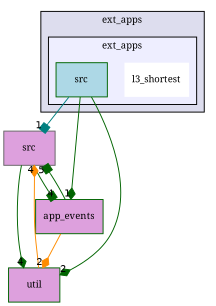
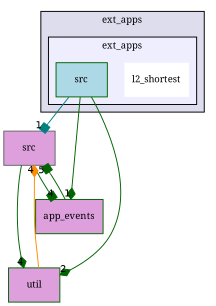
(157, 80) -> (157, 80)
(54, 246) -> none
